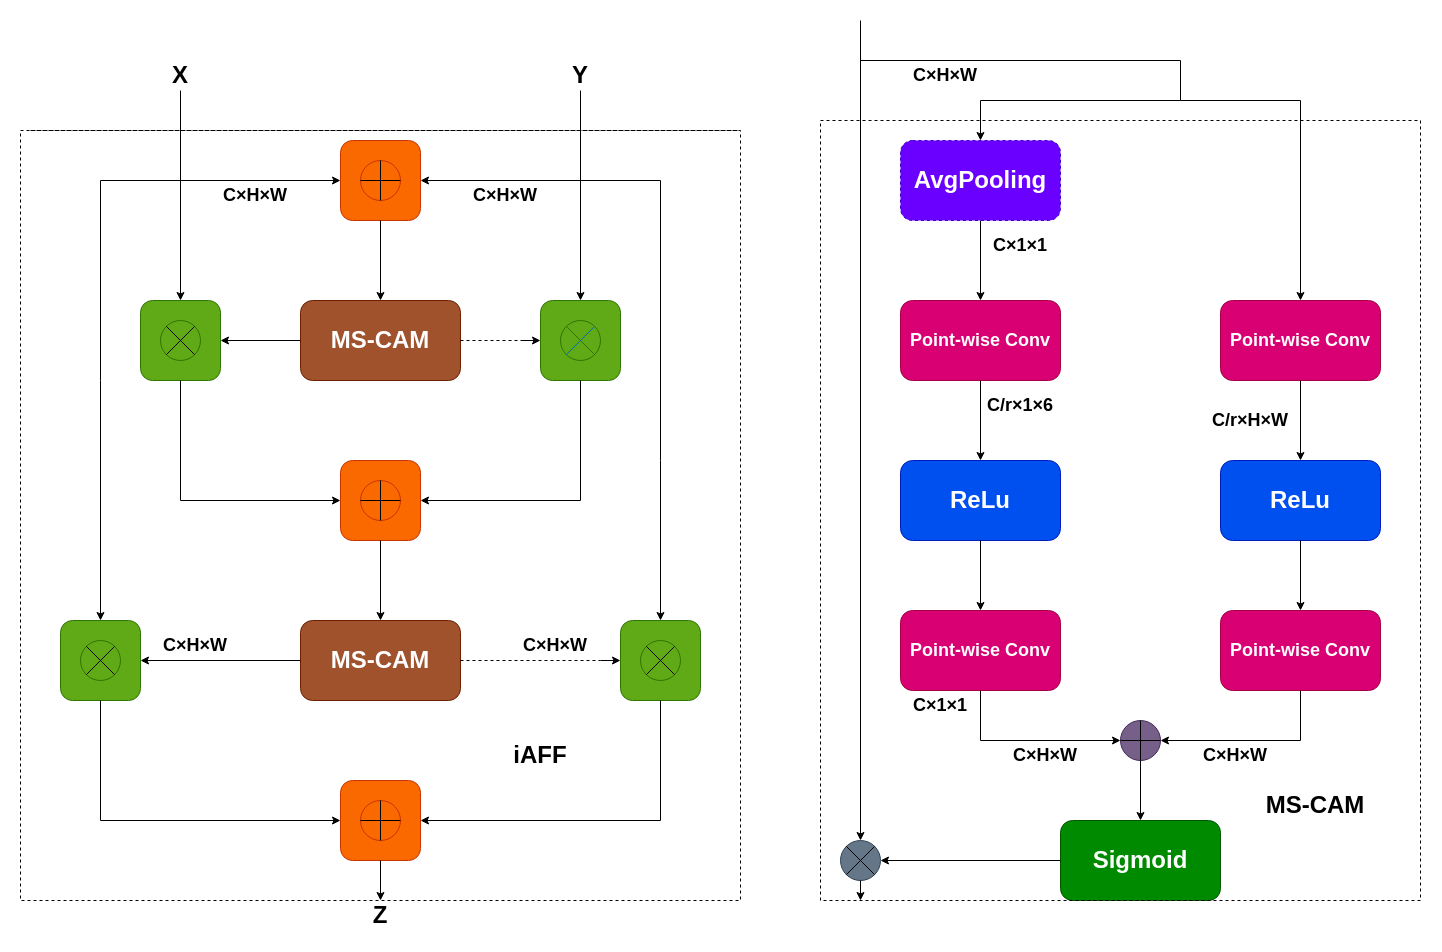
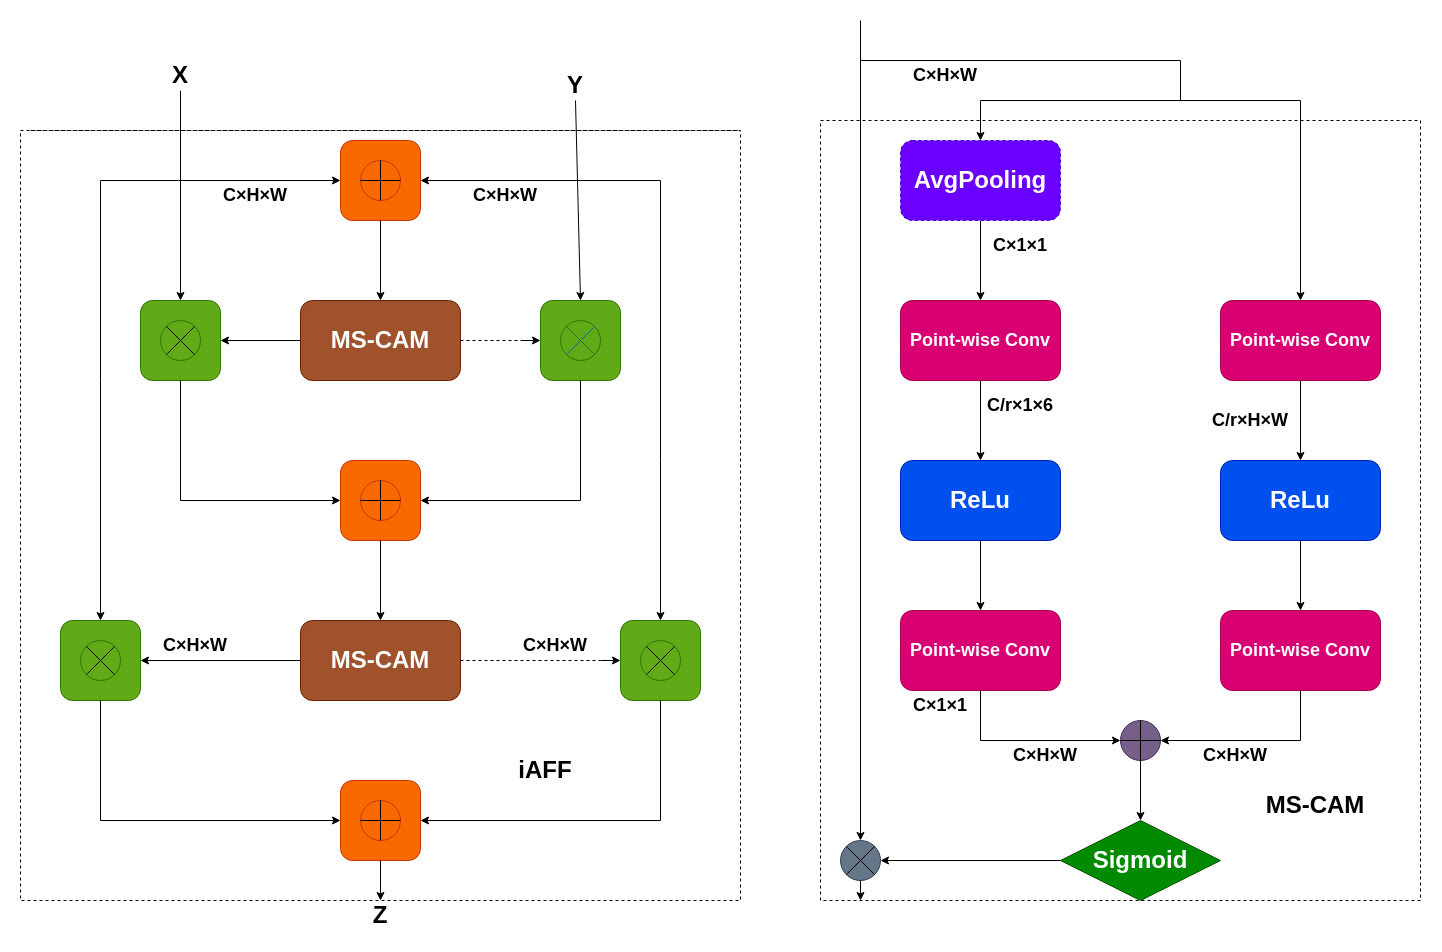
(581, 76) -> (576, 86)
(541, 756) -> (546, 771)
(1141, 861) -> (1141, 861)
